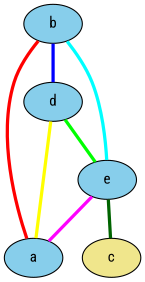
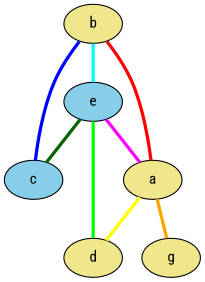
(53, 24) -> (93, 24)
(53, 63) -> (49, 98)
(53, 102) -> (93, 258)
(34, 258) -> (153, 180)
(112, 258) -> (34, 180)
none -> (171, 258)
